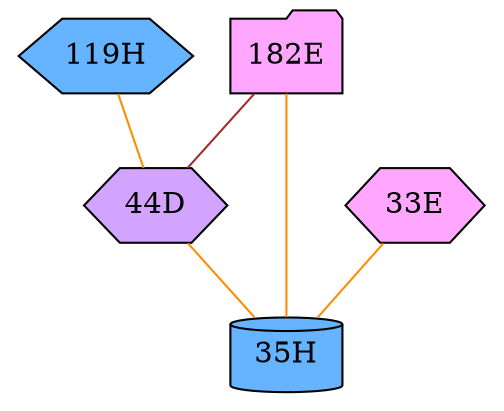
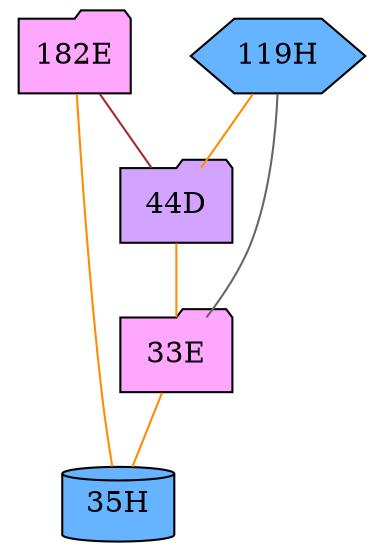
(156, 205) -> (176, 205)
(415, 205) -> (176, 355)
none -> (261, 212)
(221, 280) -> (176, 280)
